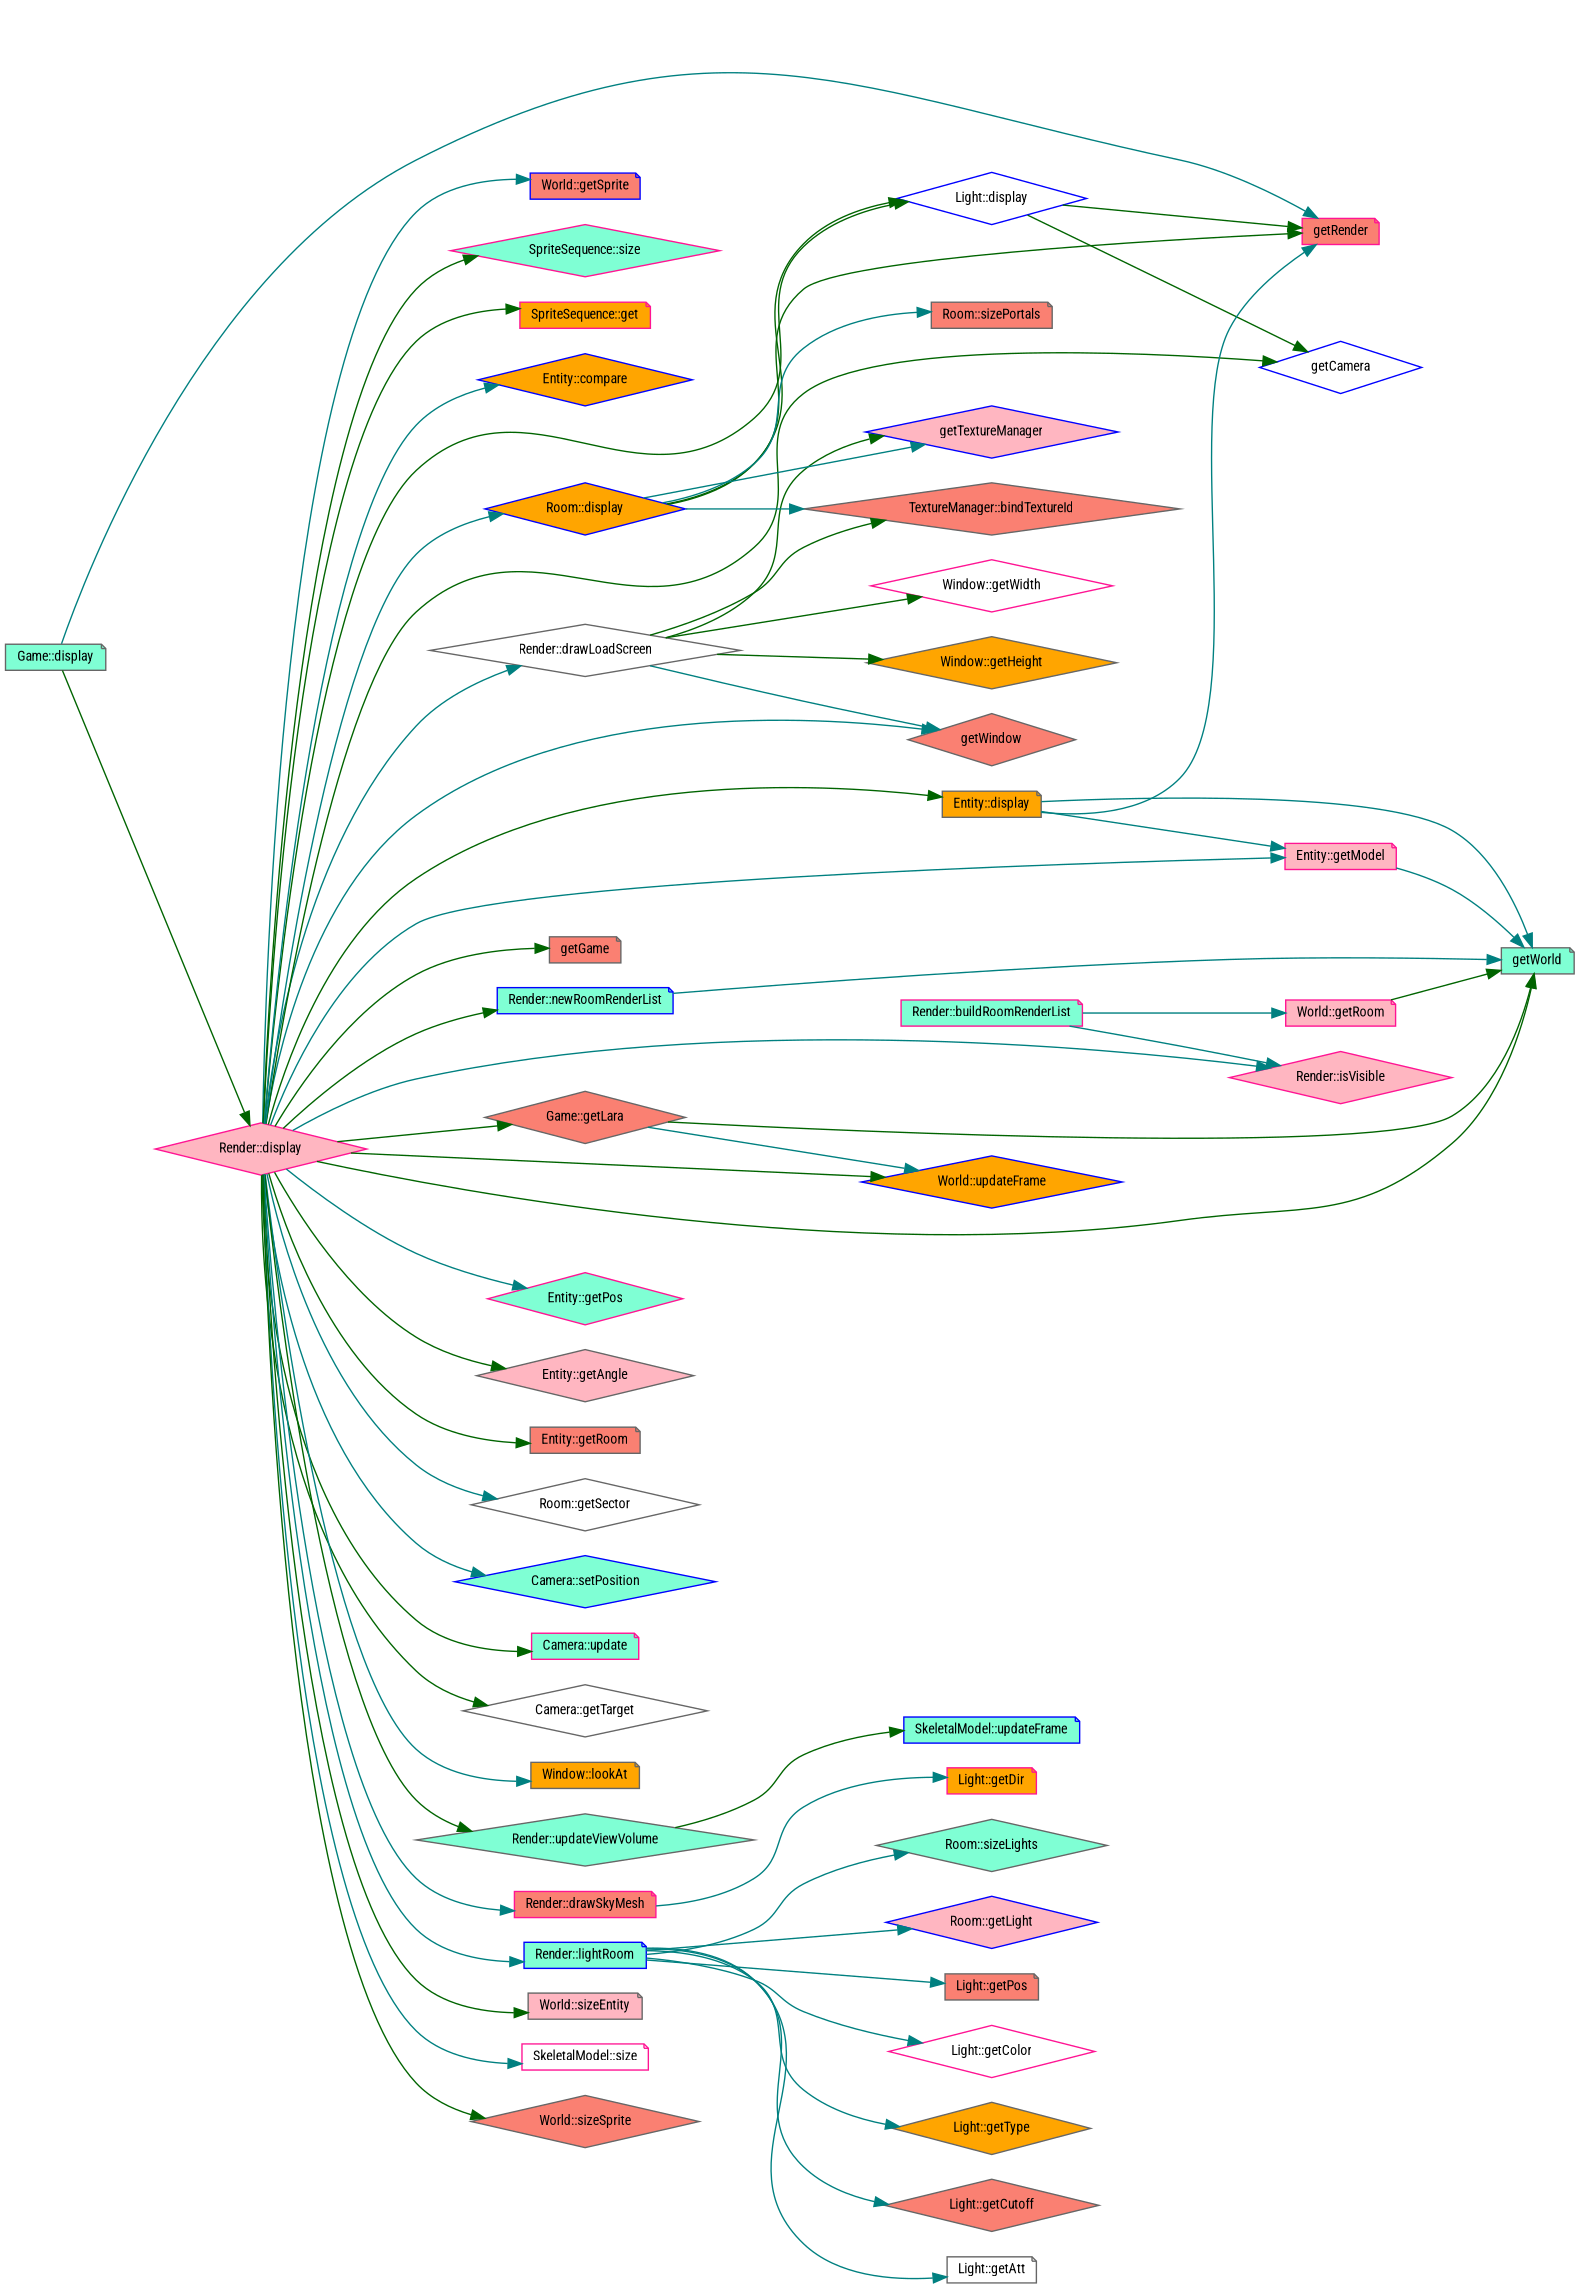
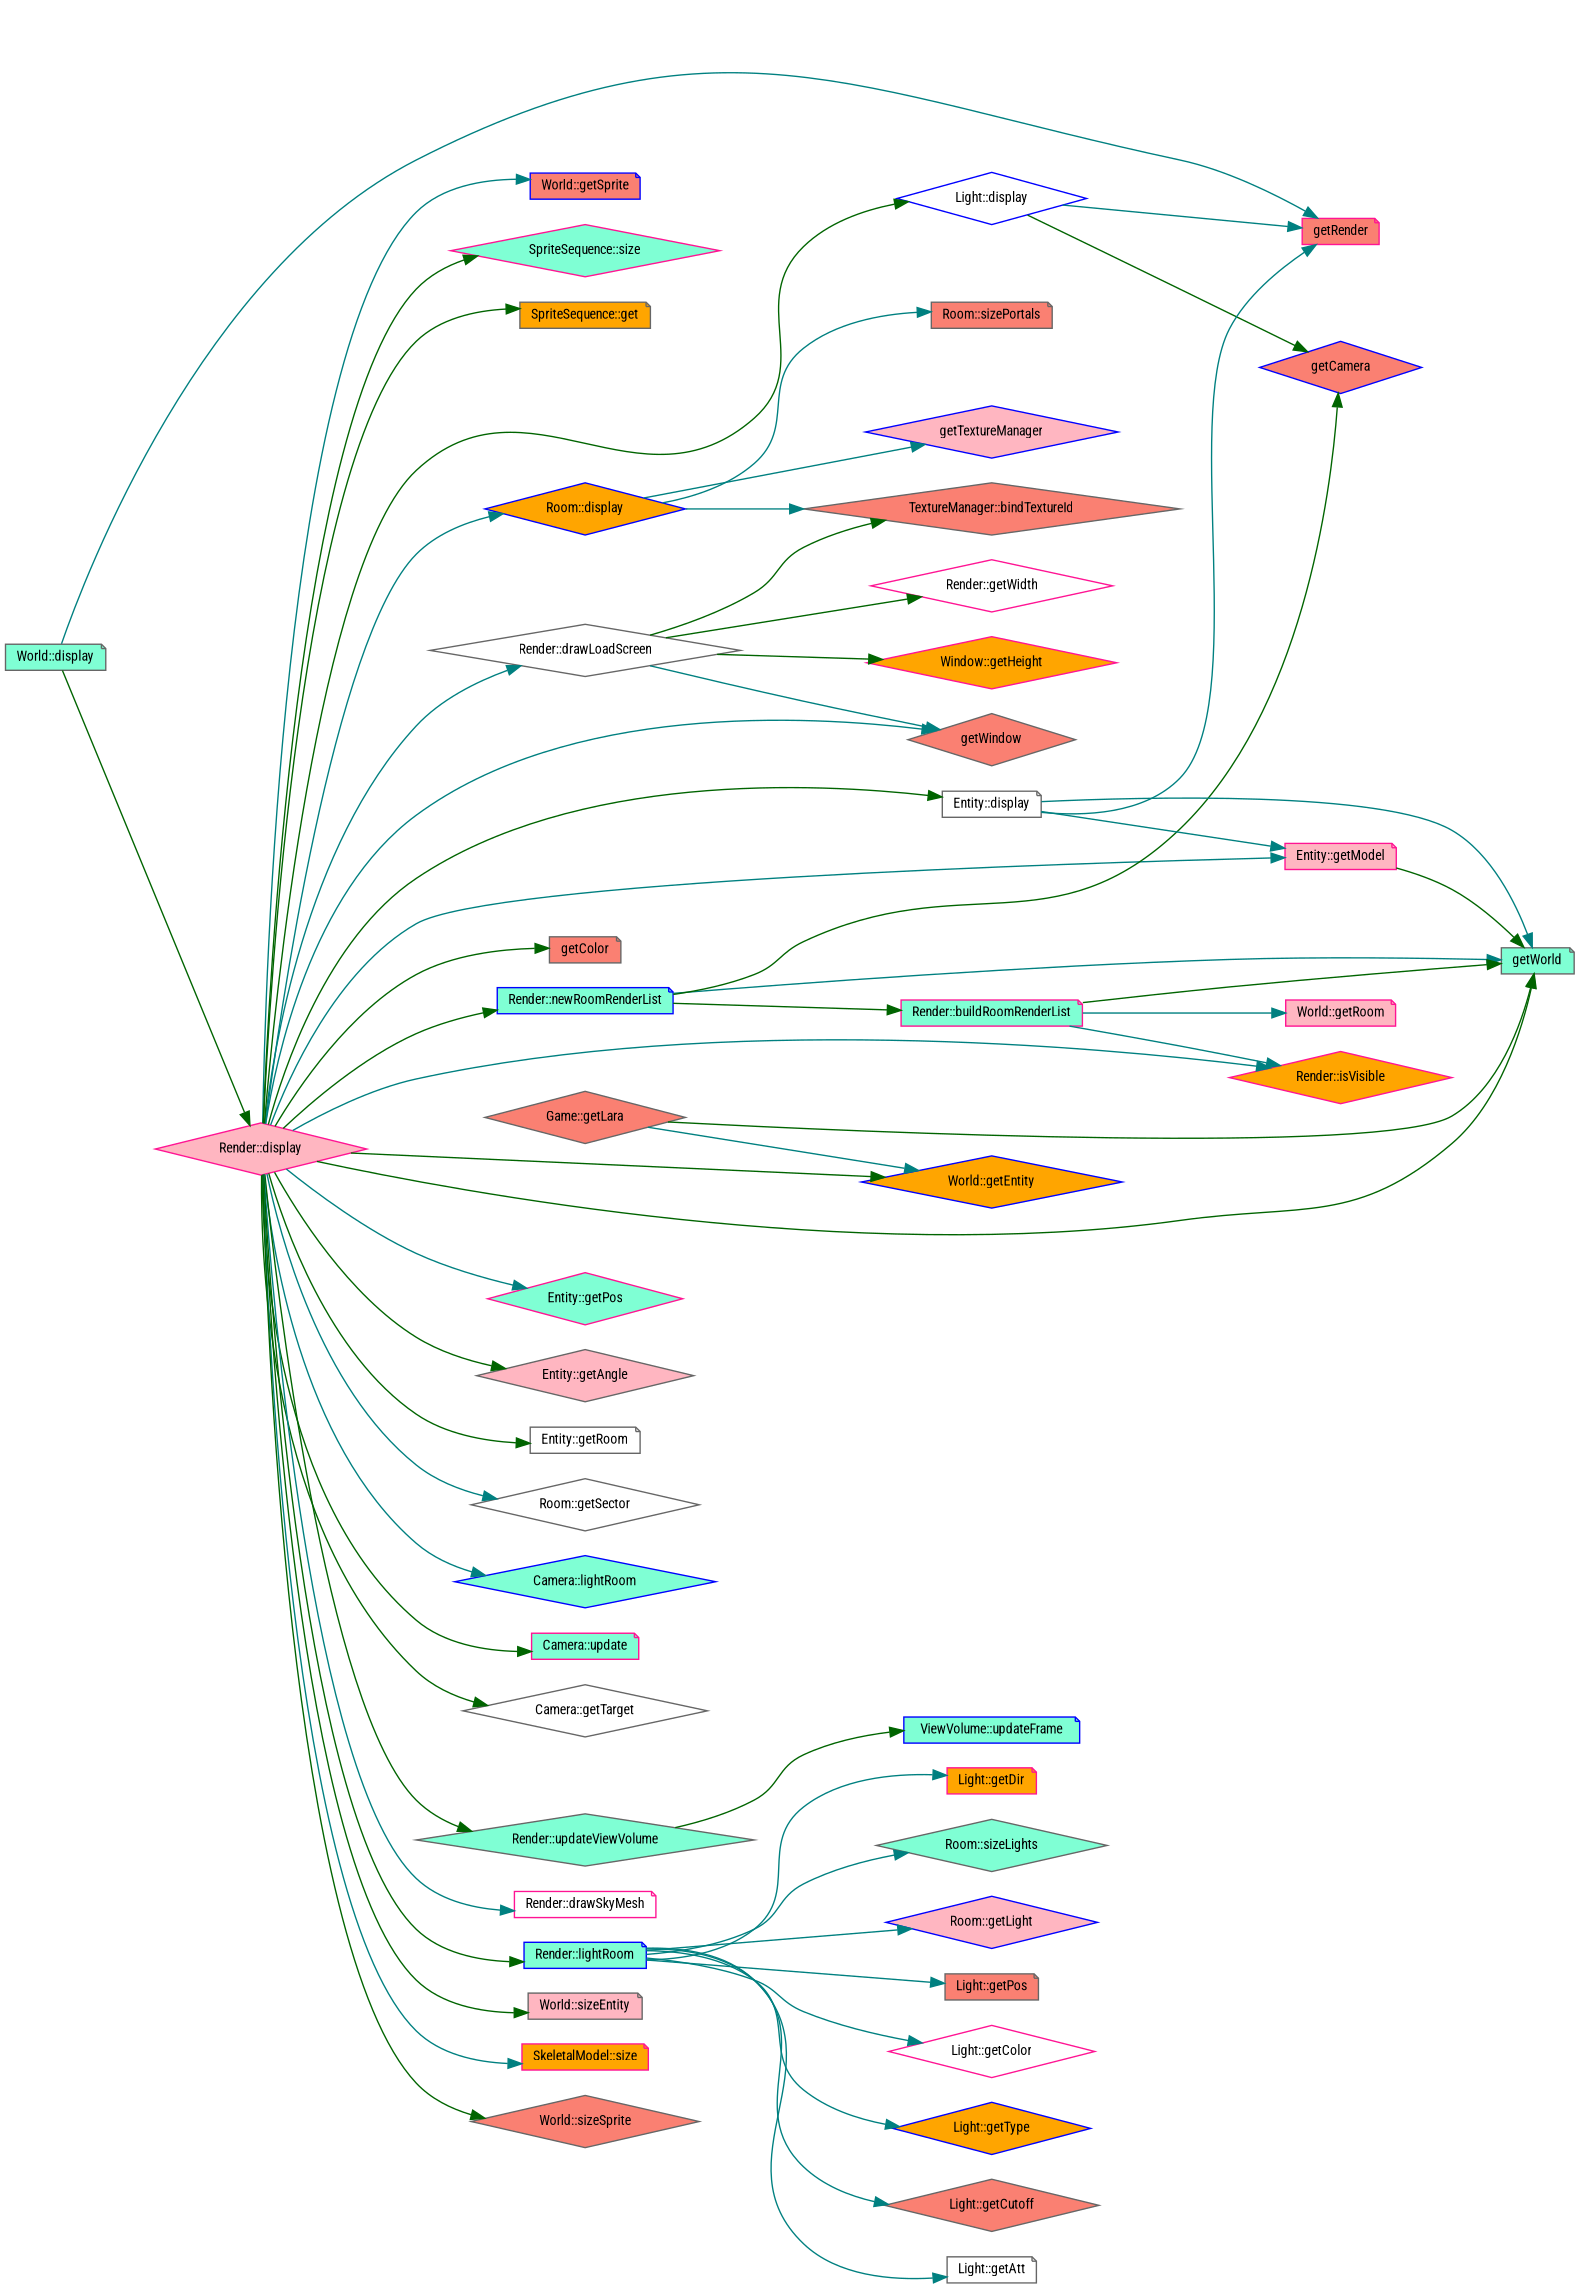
(1175, 216) -> (1175, 216)
(901, 265) -> none
(585, 315) -> (585, 315)
(779, 354) -> none
(1341, 367) -> (1341, 367)
(585, 380) -> none
(777, 544) -> none
(633, 585) -> (1166, 840)
(992, 586) -> (992, 586)
(56, 657) -> (56, 657)
(992, 663) -> (992, 663)
(992, 804) -> (992, 804)
(1460, 894) -> (1460, 894)
(585, 950) -> (585, 950)
(1439, 987) -> (1285, 982)
none -> (780, 1007)
(1341, 1078) -> (1341, 1078)
(418, 1134) -> none
(992, 1182) -> (992, 1182)
(585, 1440) -> (585, 1440)
(585, 1582) -> (585, 1582)
(317, 1655) -> (317, 1655)
(992, 1730) -> (992, 1730)
(585, 1775) -> none
(785, 1828) -> (779, 1857)
(585, 1905) -> (585, 1905)
(585, 2057) -> (585, 2057)
(992, 2128) -> (992, 2128)
